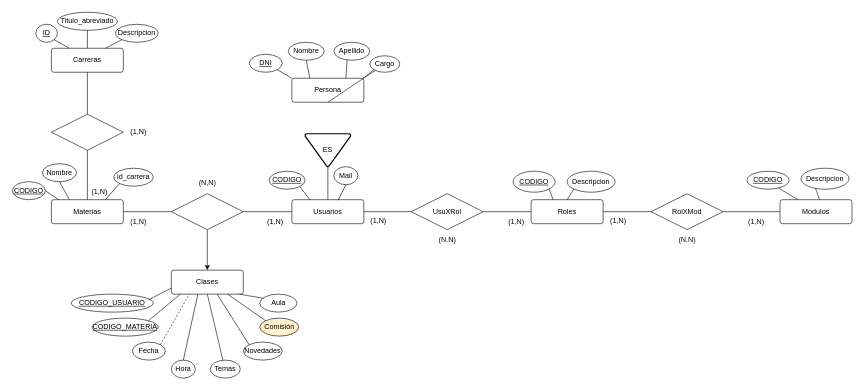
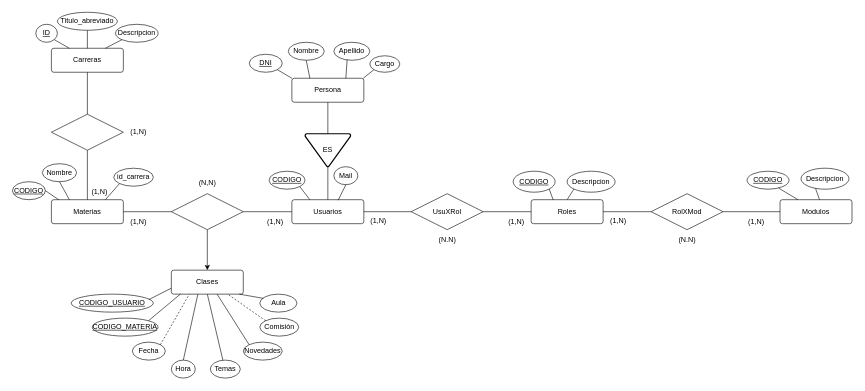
(351, 87) -> (328, 118)
(247, 308) -> (247, 308)
(279, 327) -> (279, 327)
